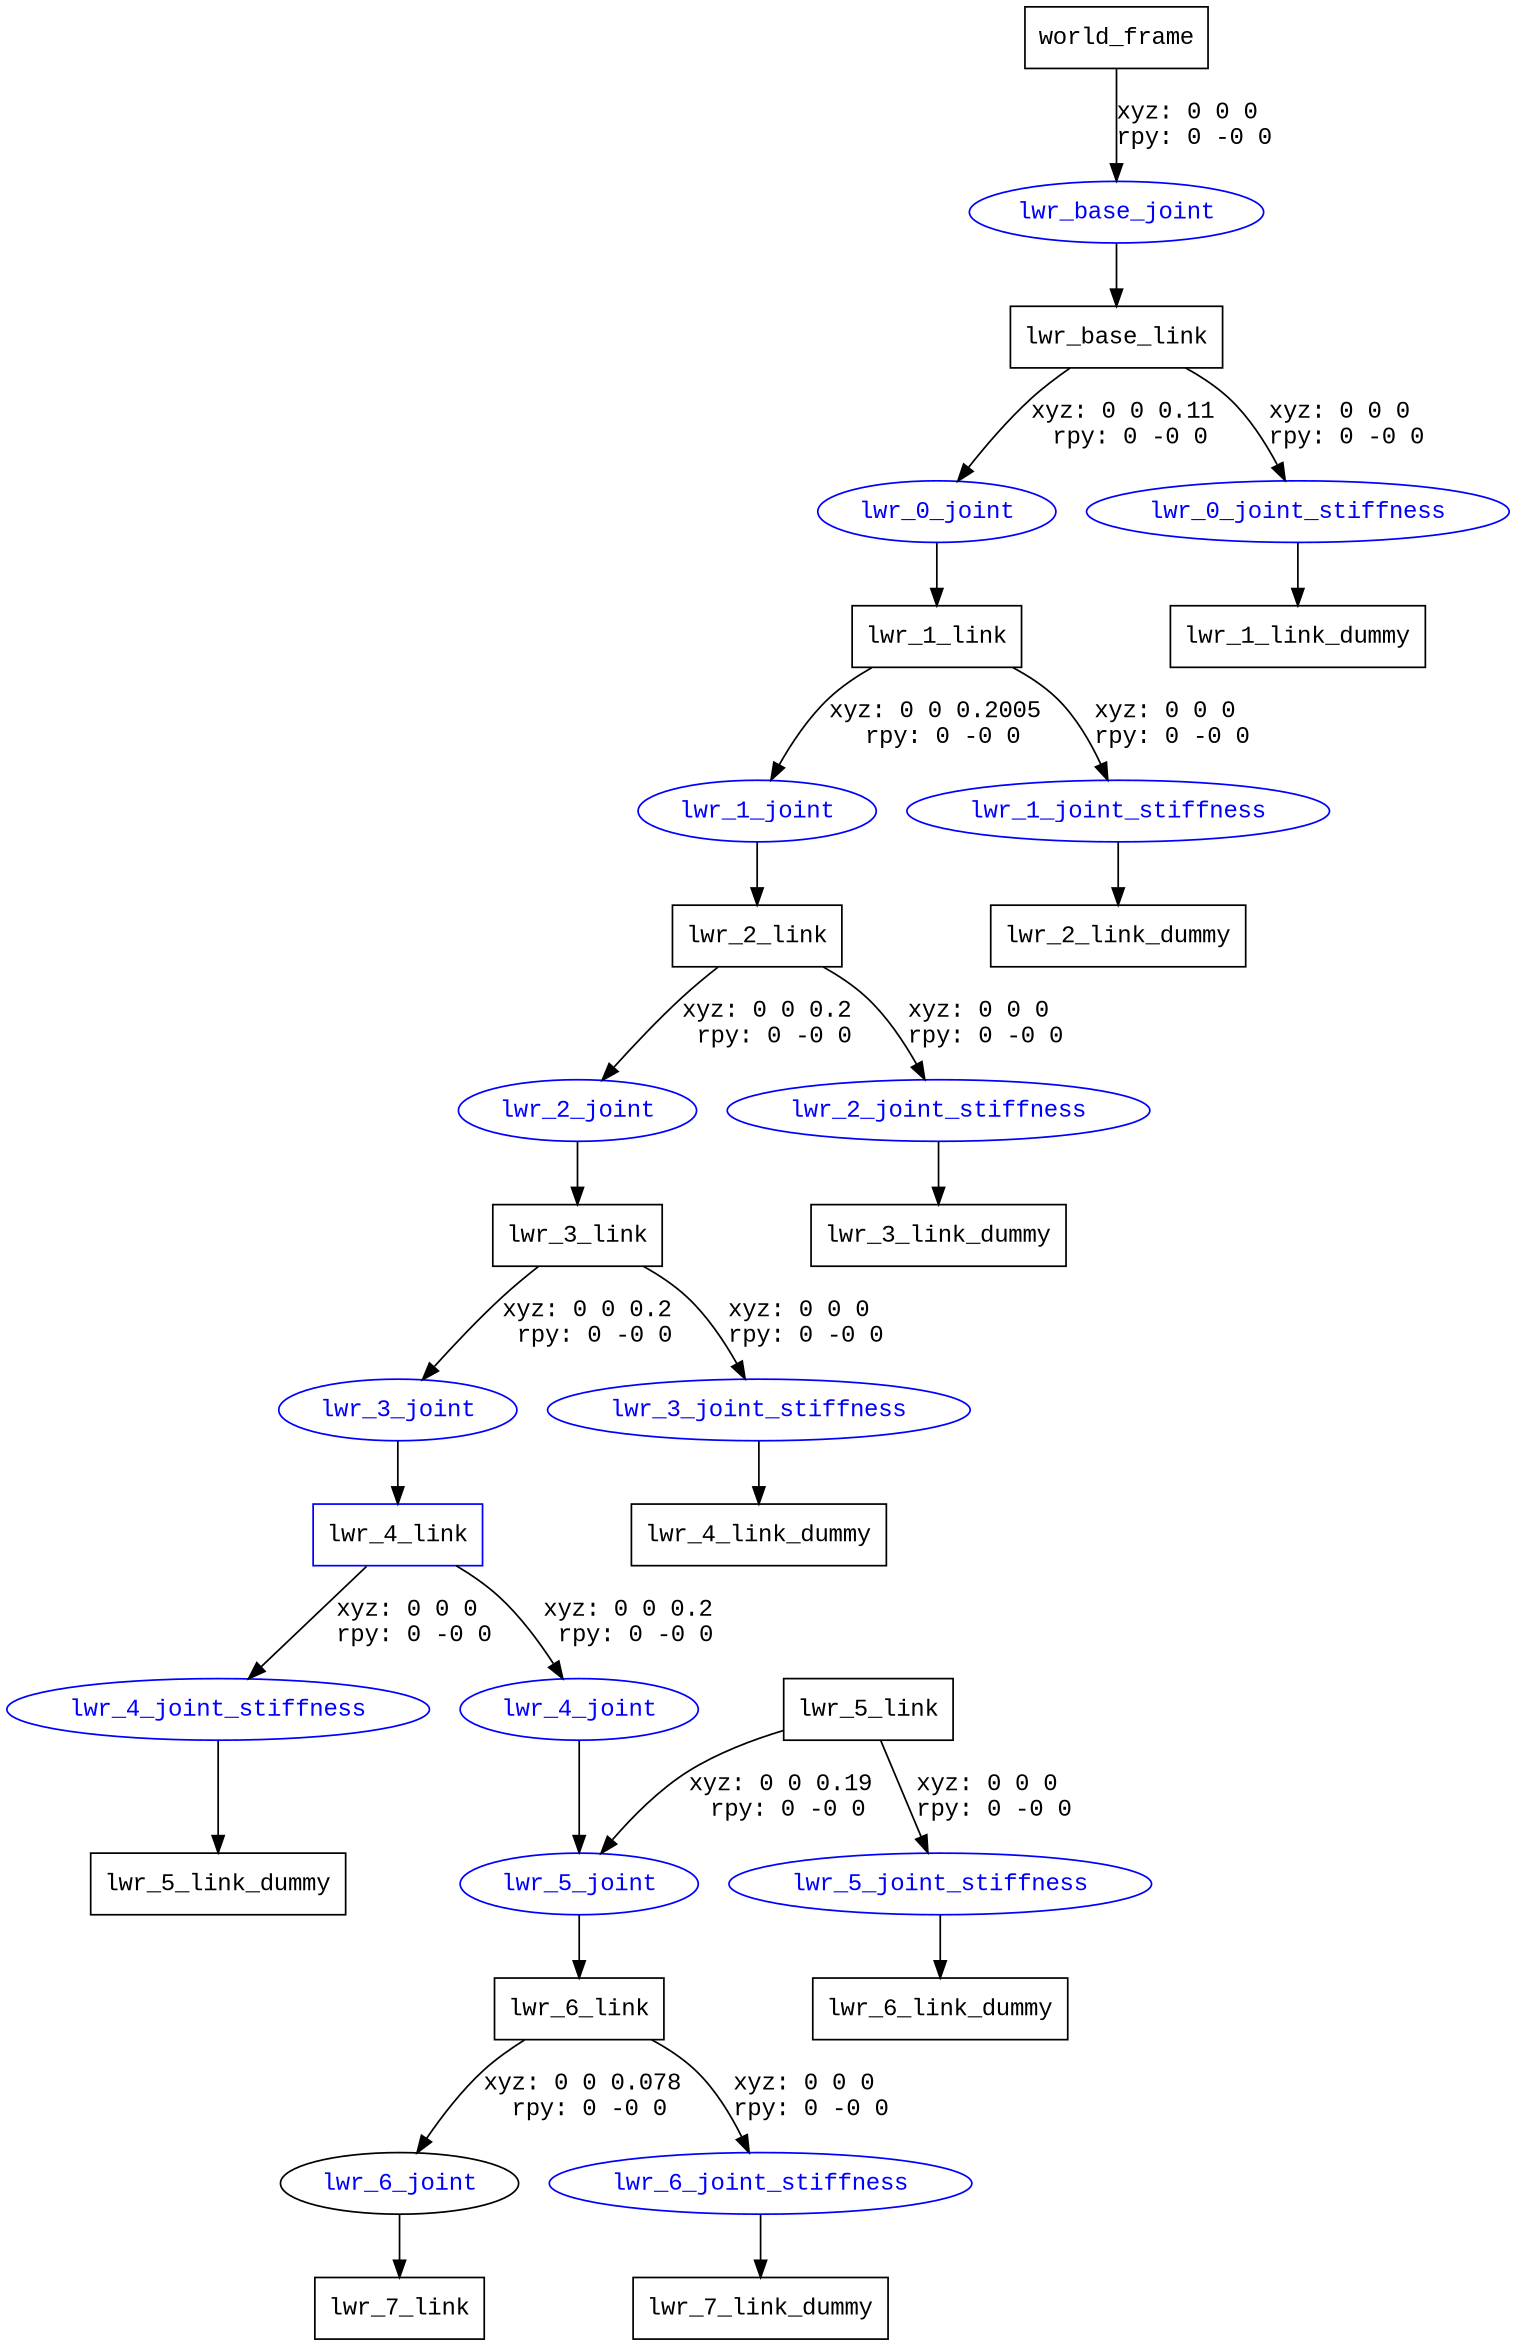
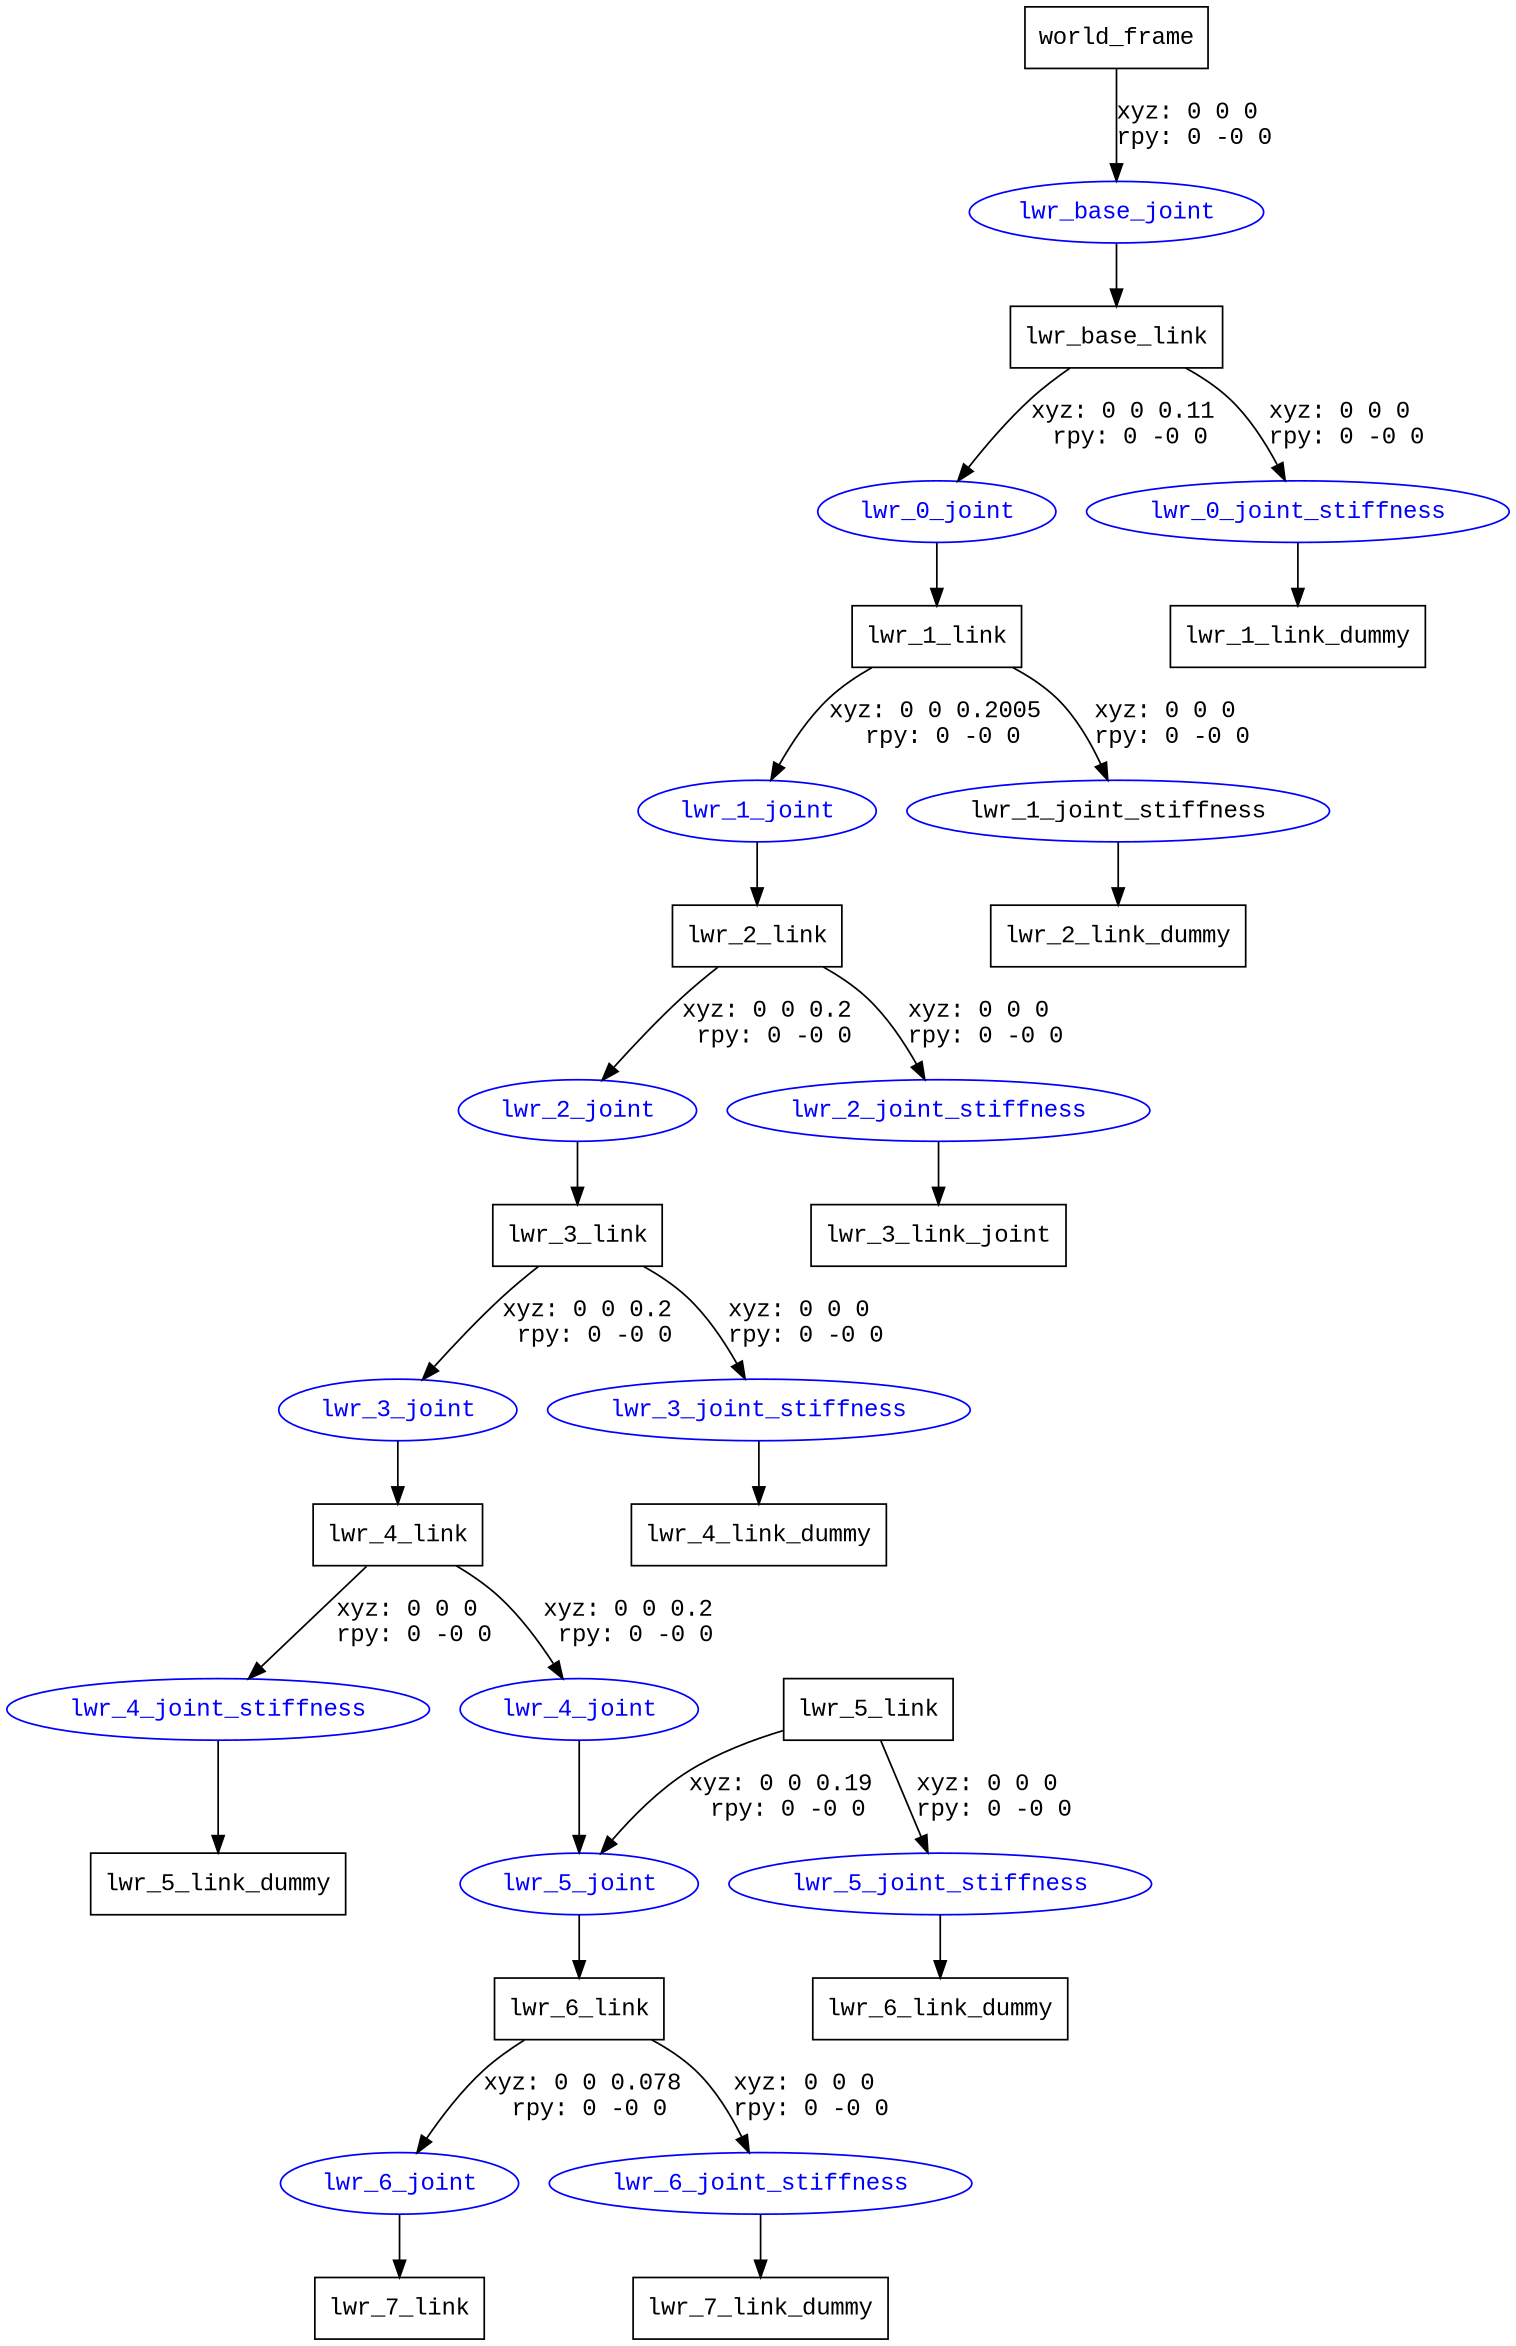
(1118, 811) -> (1118, 811)
(939, 1235) -> (939, 1235)
(398, 1535) -> (398, 1535)
(400, 2183) -> (400, 2183)
